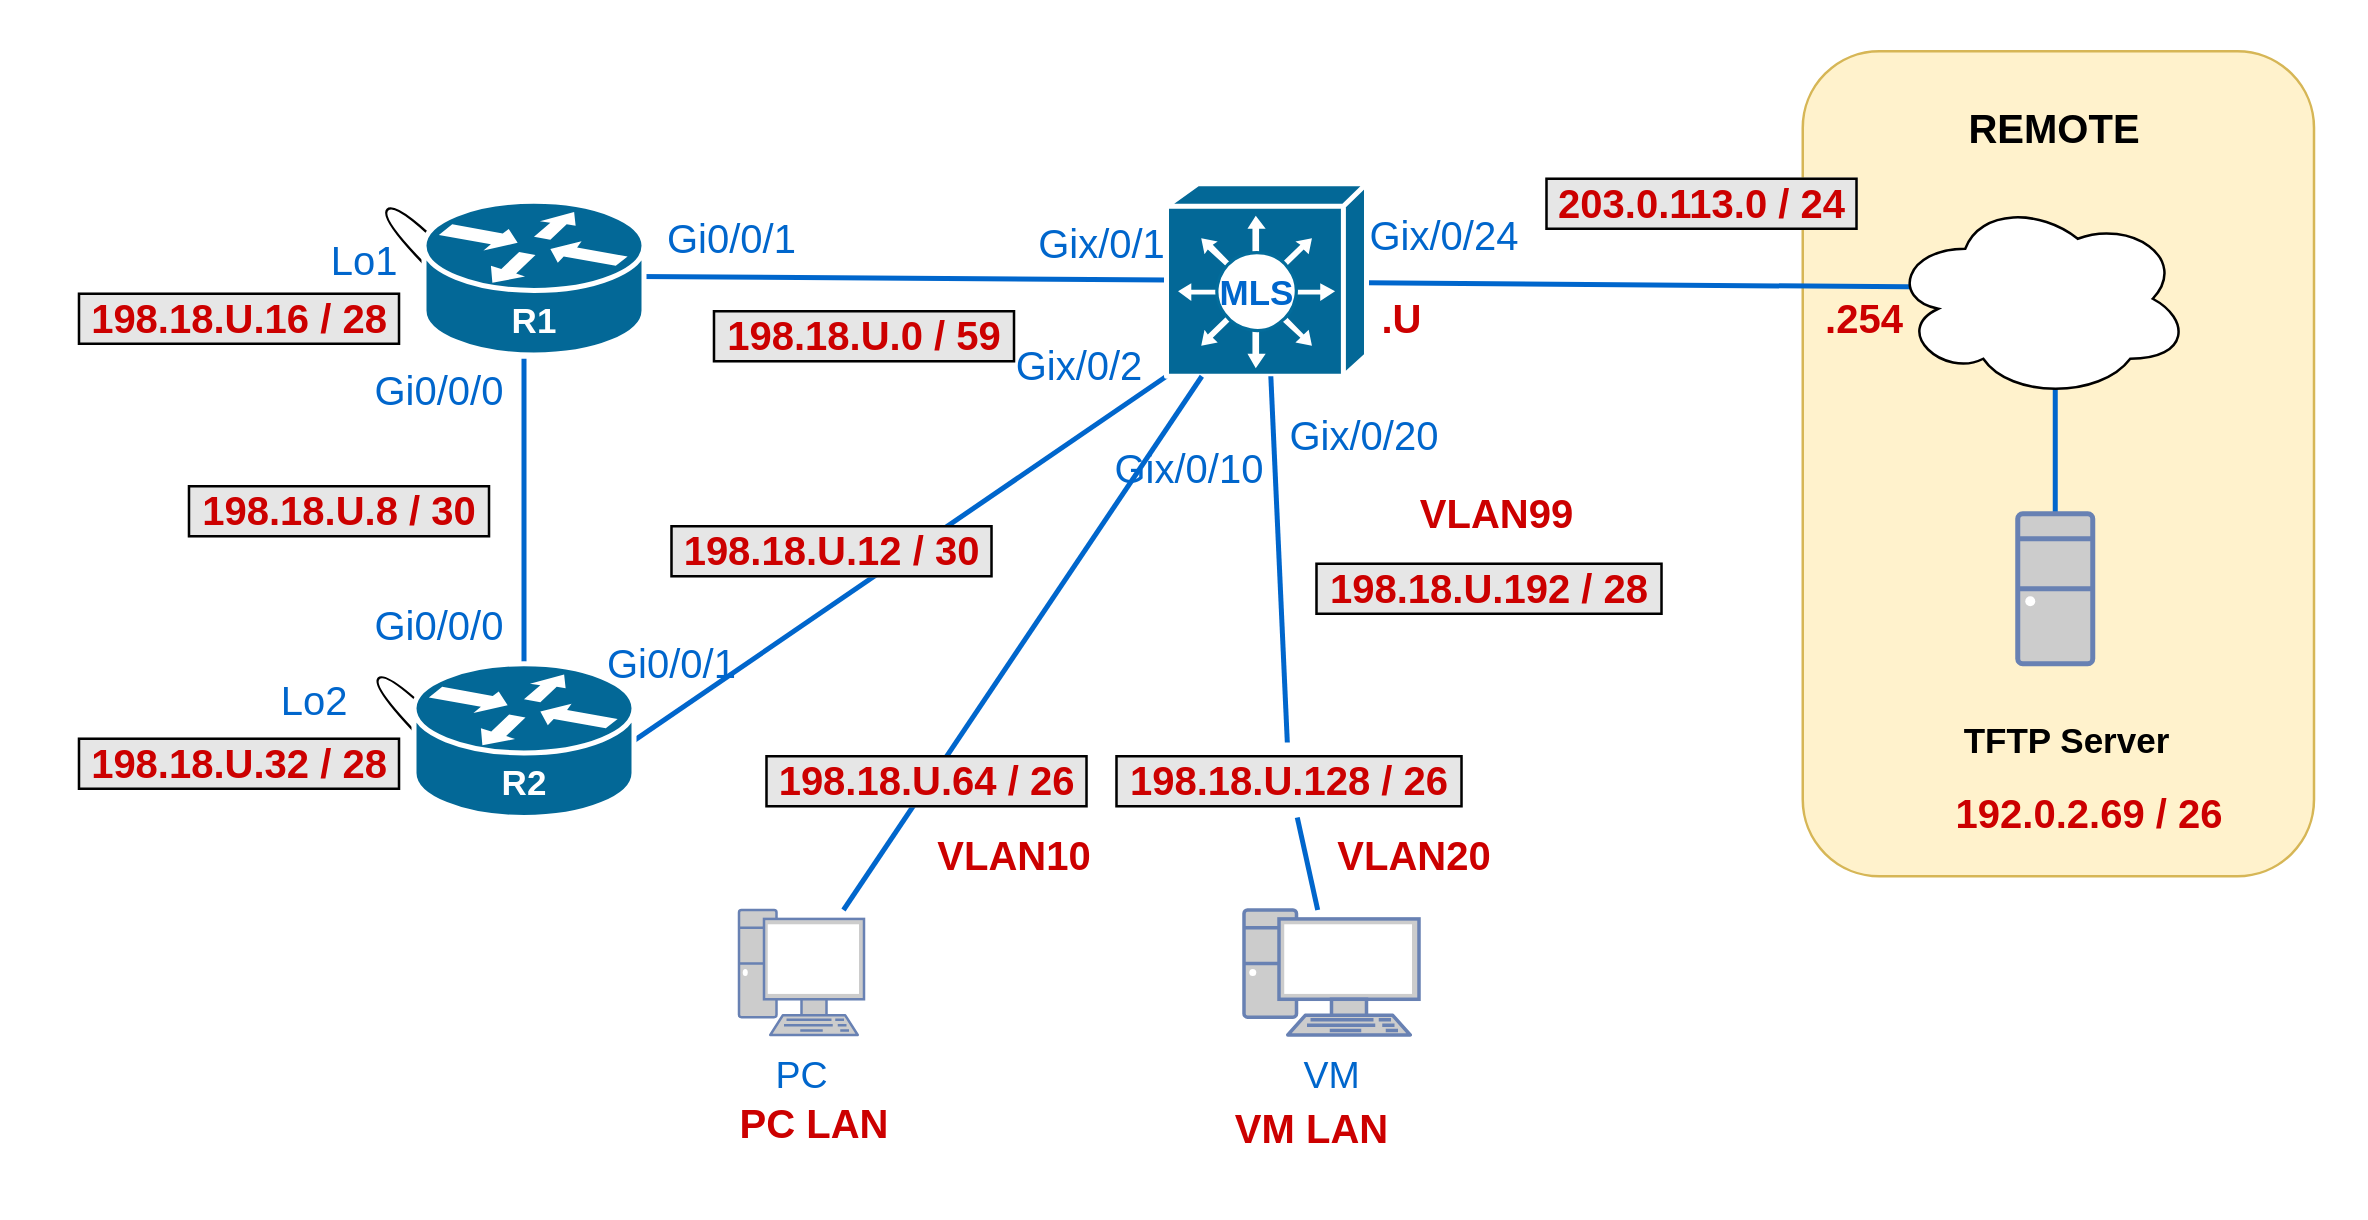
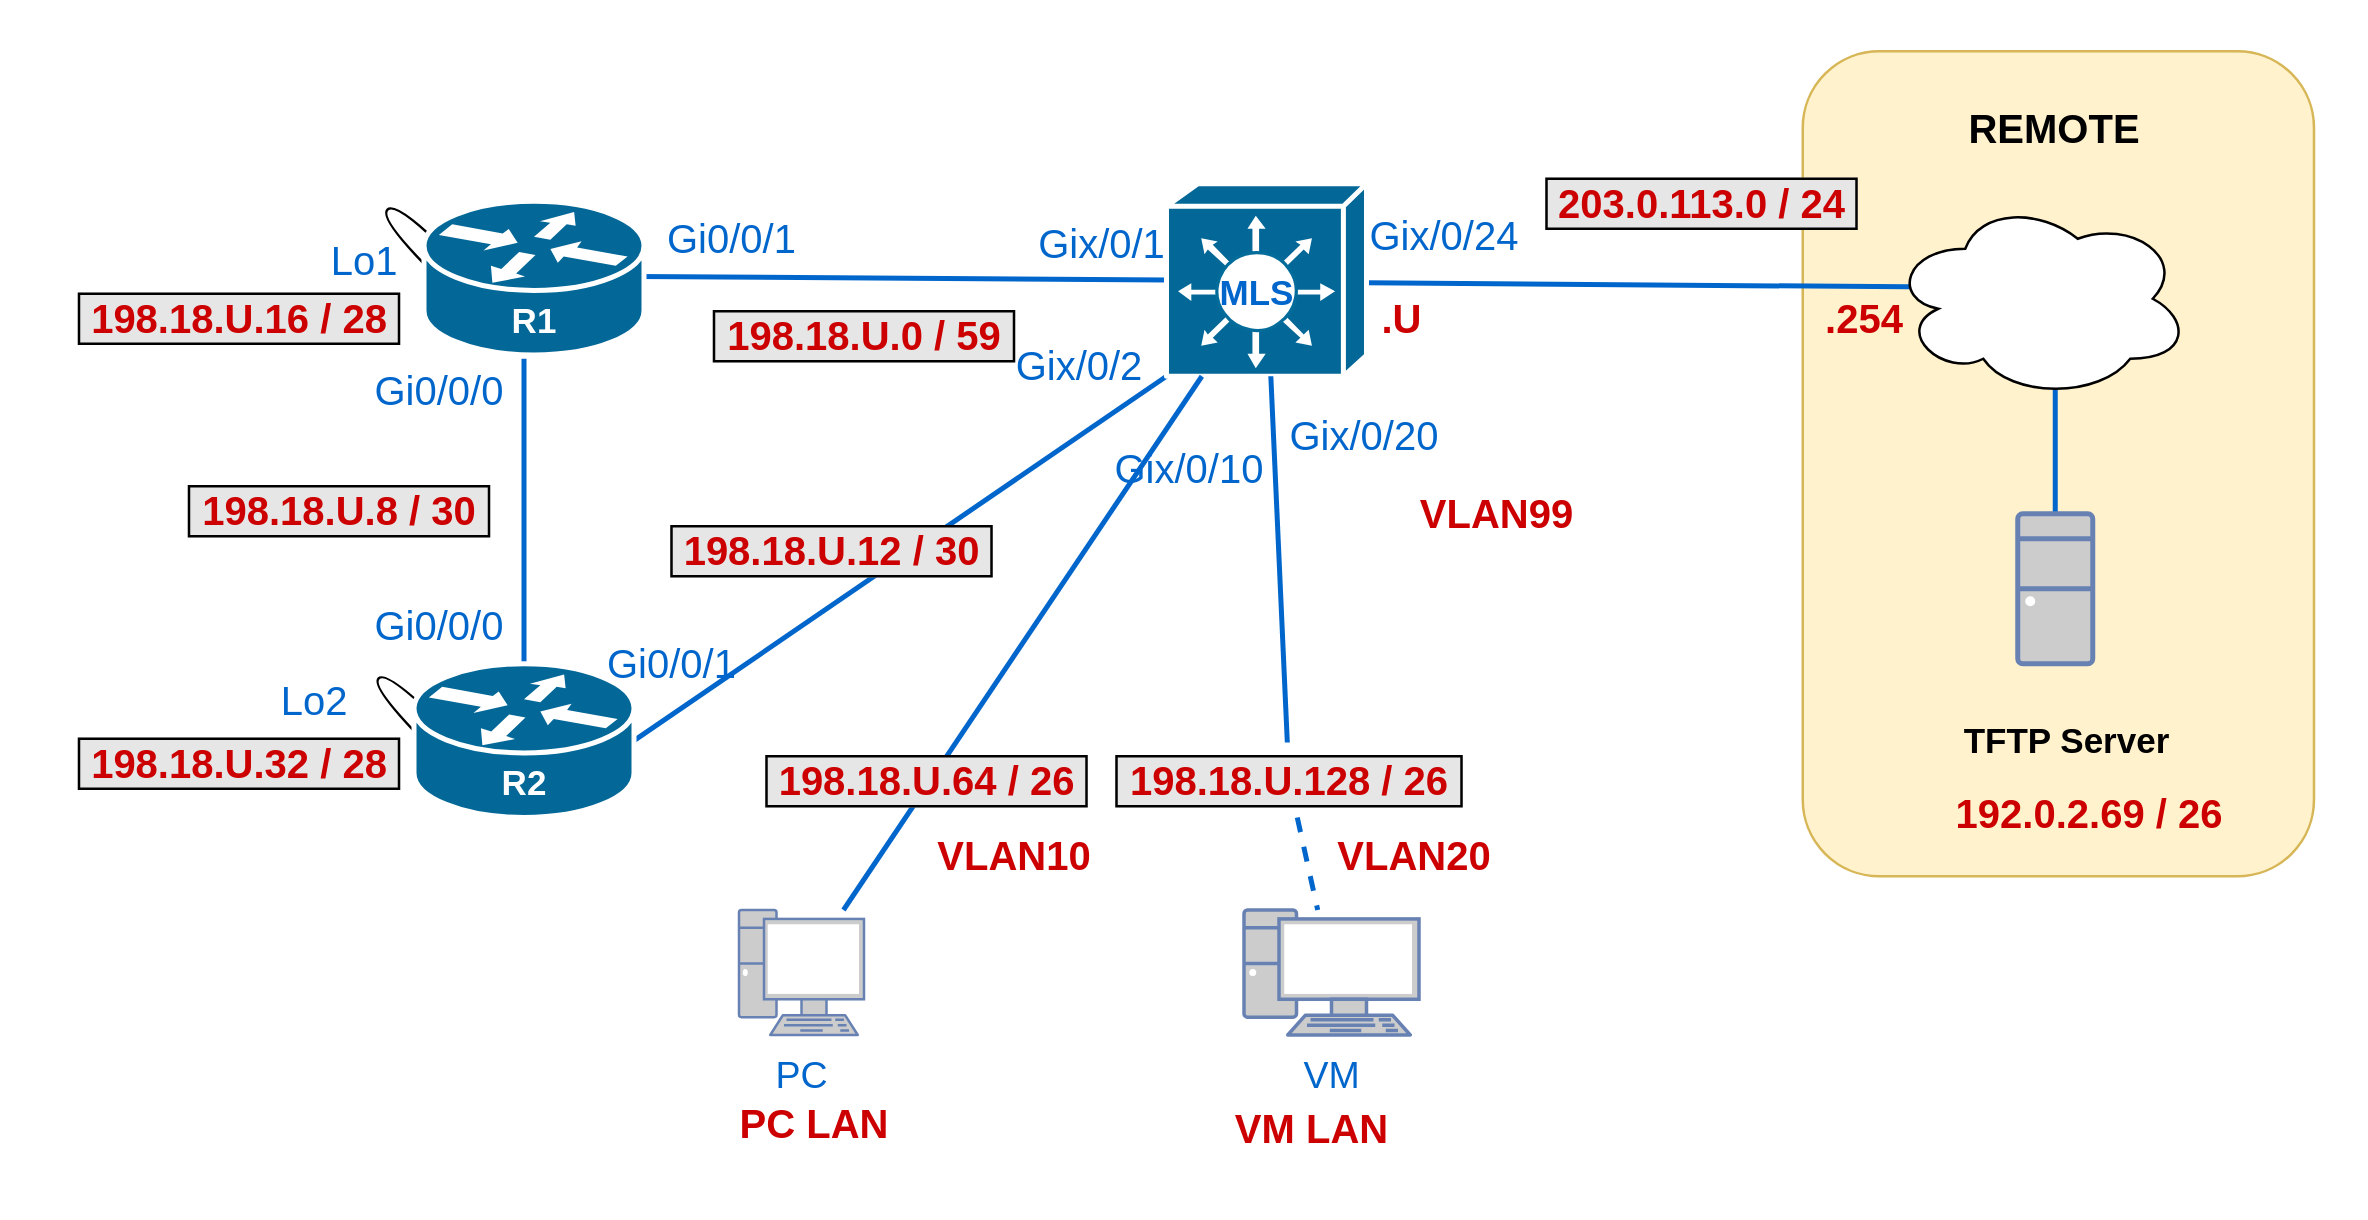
(1489, 589) -> none
(1308, 868) -> (1308, 868)
